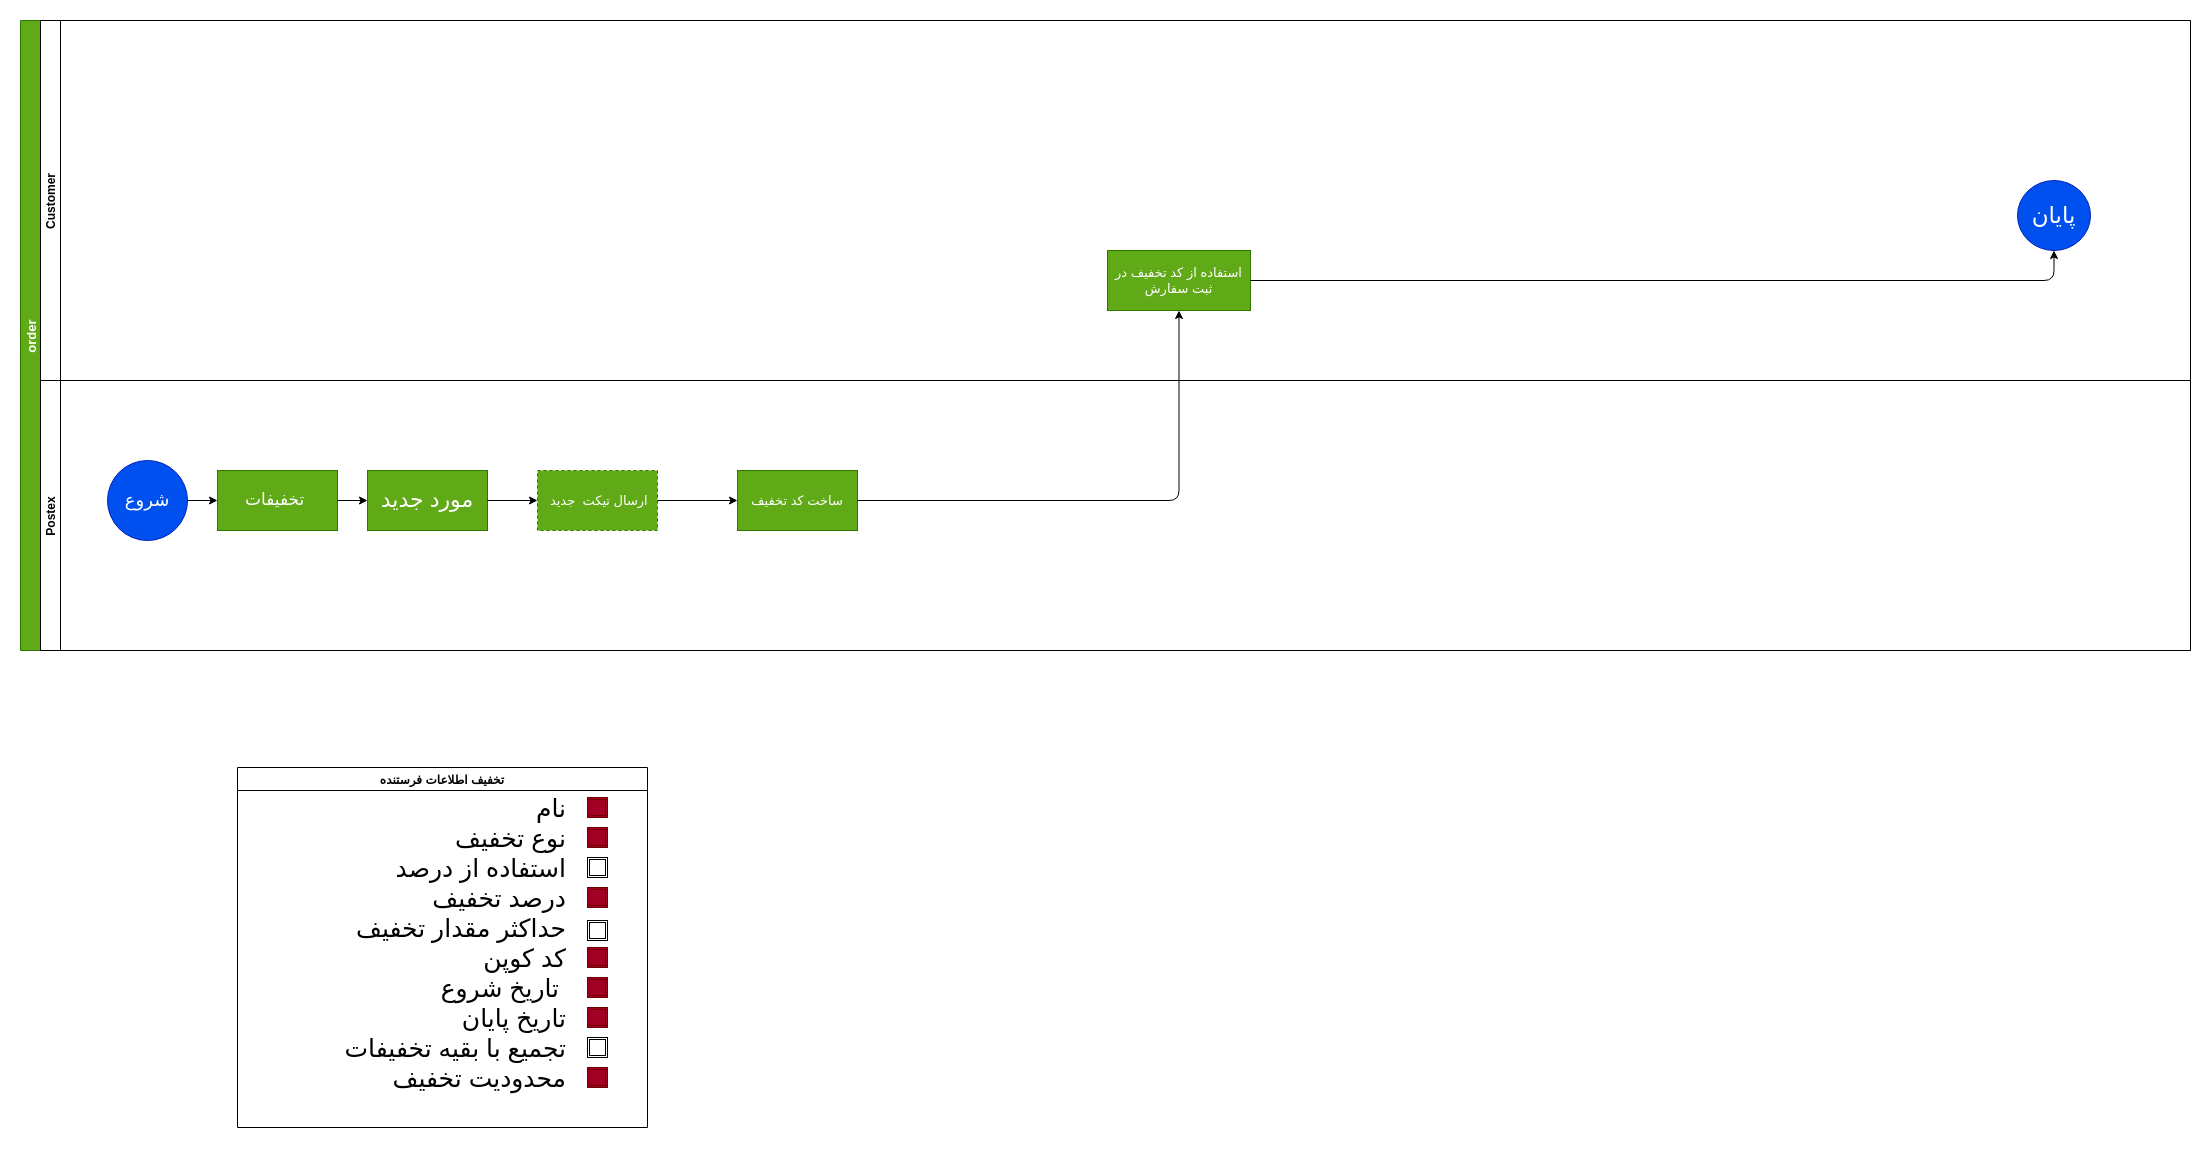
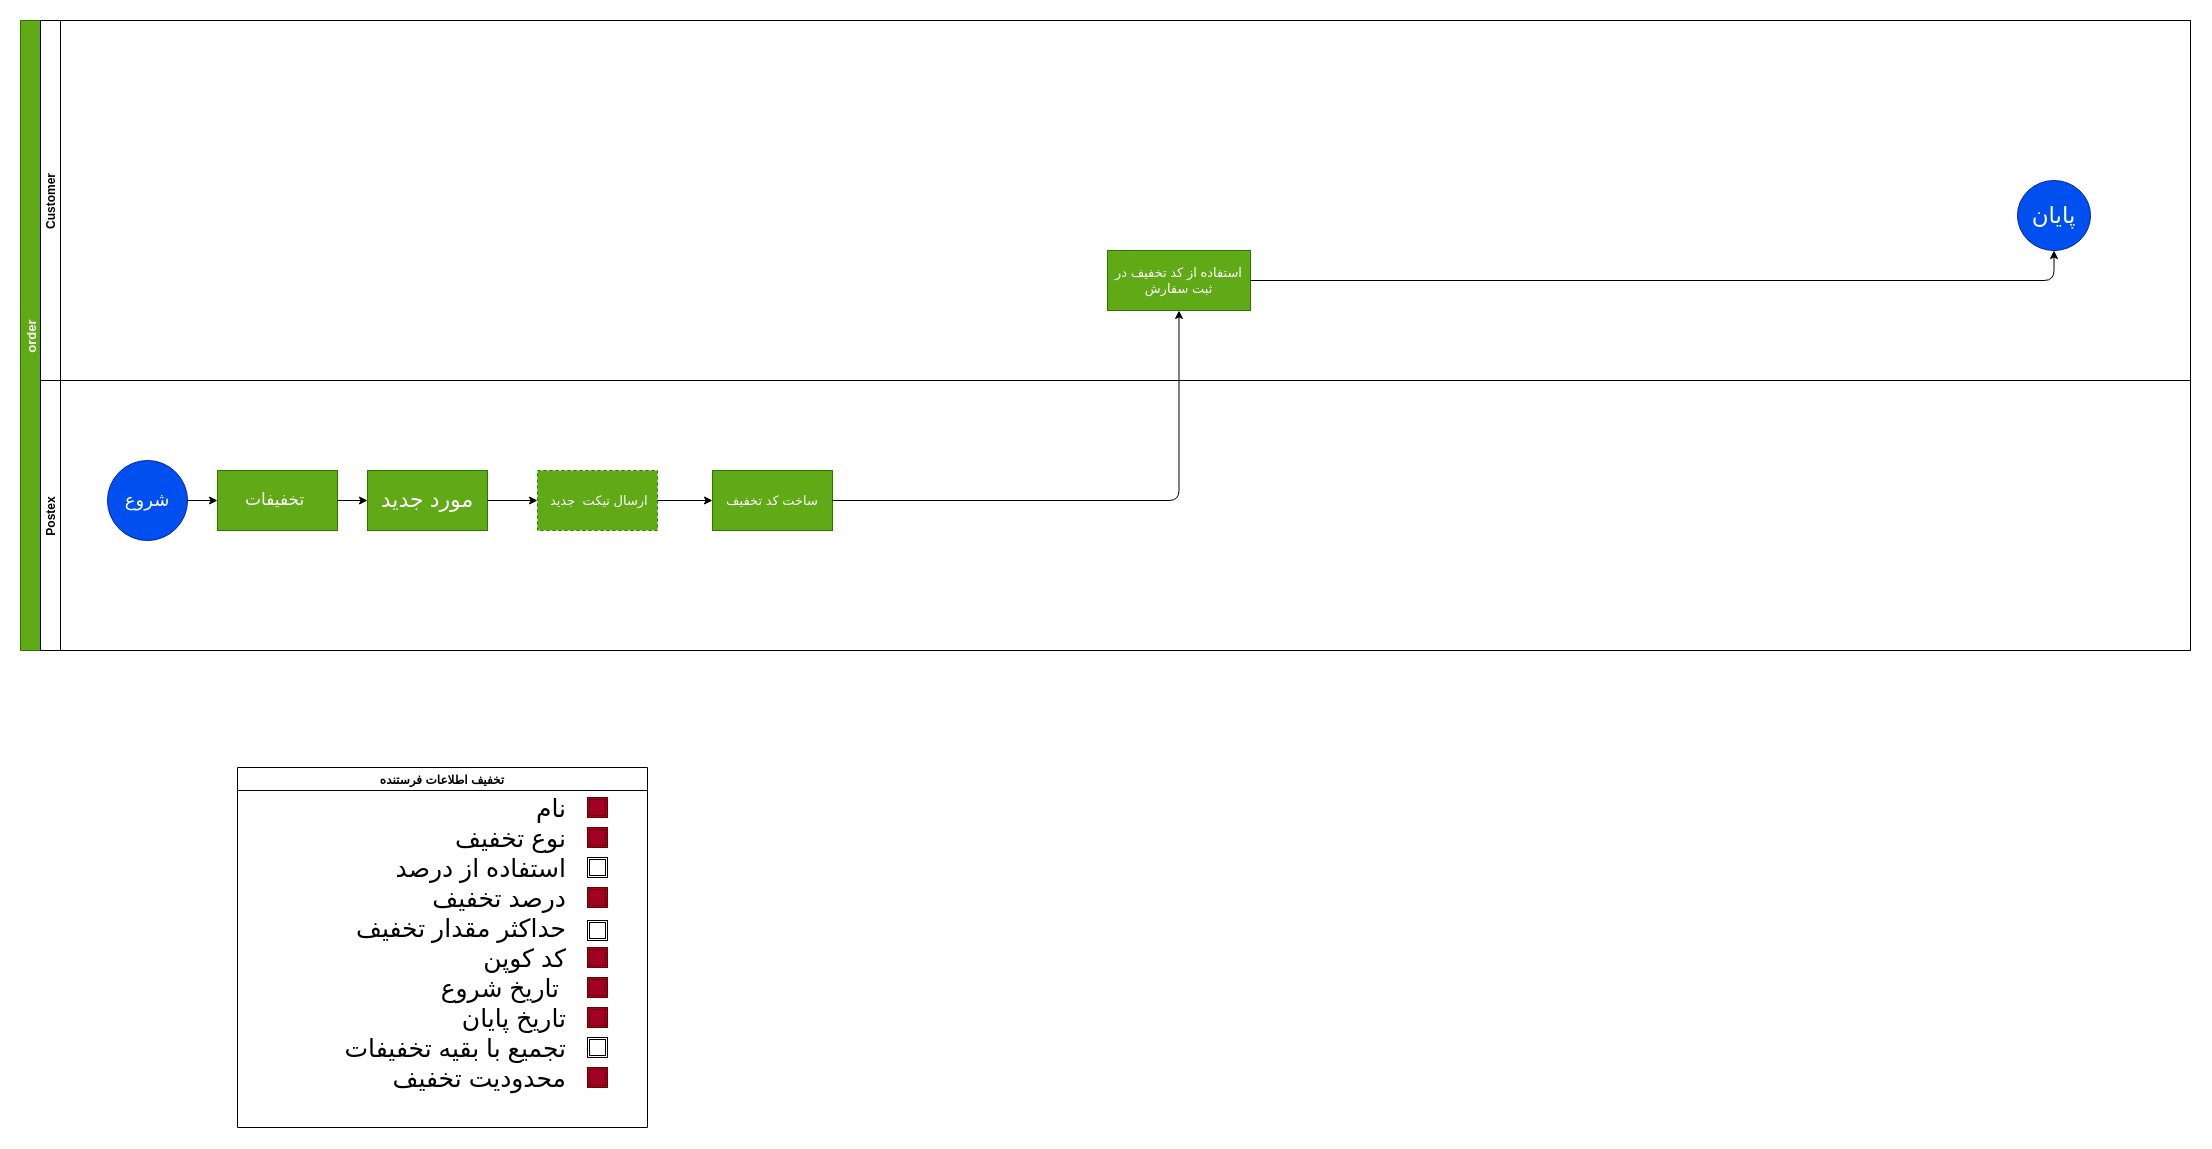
(798, 501) -> (773, 501)
